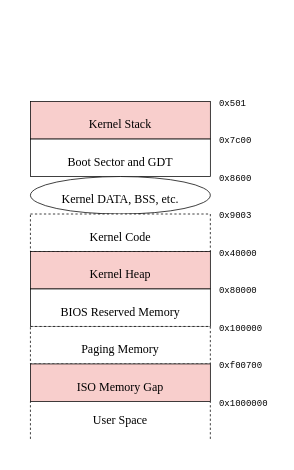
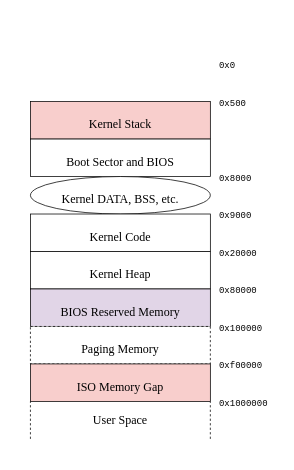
none -> (244, 64)
(236, 102) -> (236, 102)
(244, 139) -> none
(120, 158) -> (120, 158)
(240, 177) -> (240, 177)
(240, 214) -> (240, 214)
(120, 233) -> (120, 233)
(243, 252) -> (243, 252)
(120, 270) -> (120, 270)
(120, 308) -> (120, 308)
(245, 364) -> (245, 364)
